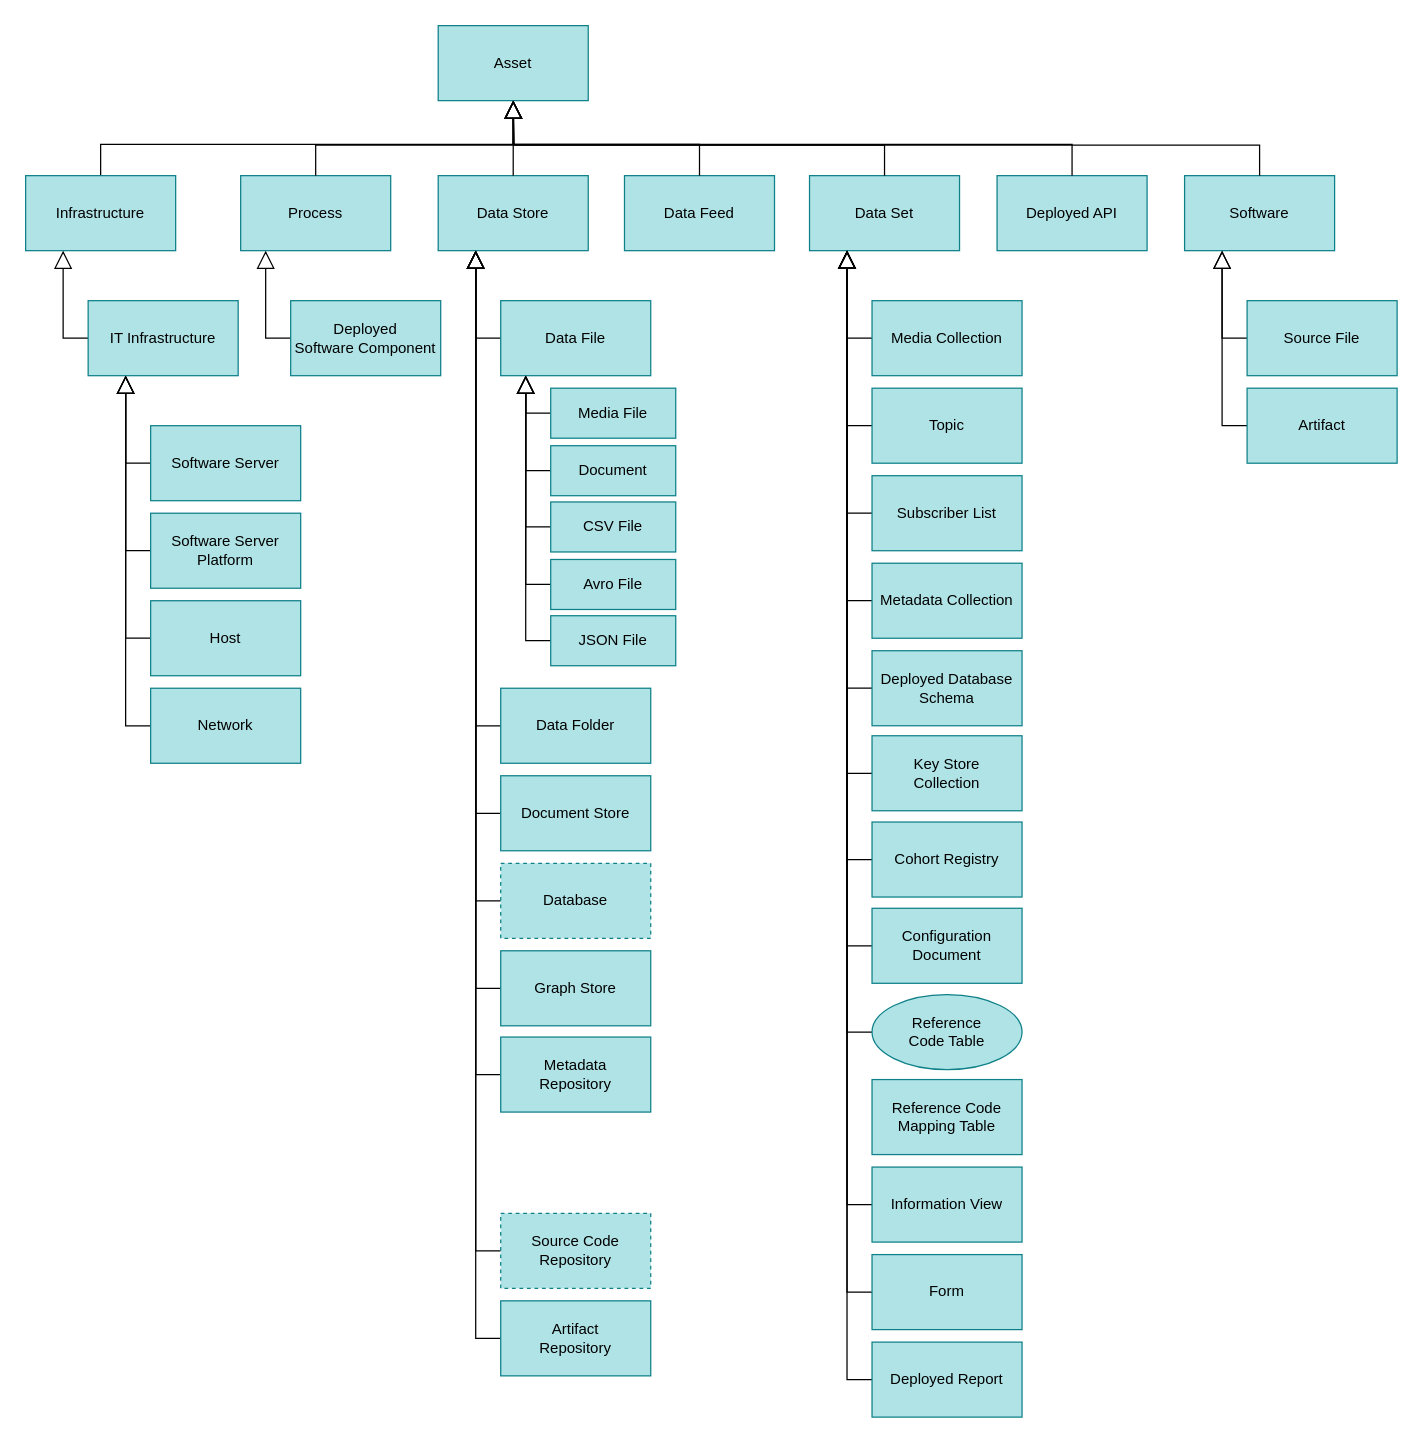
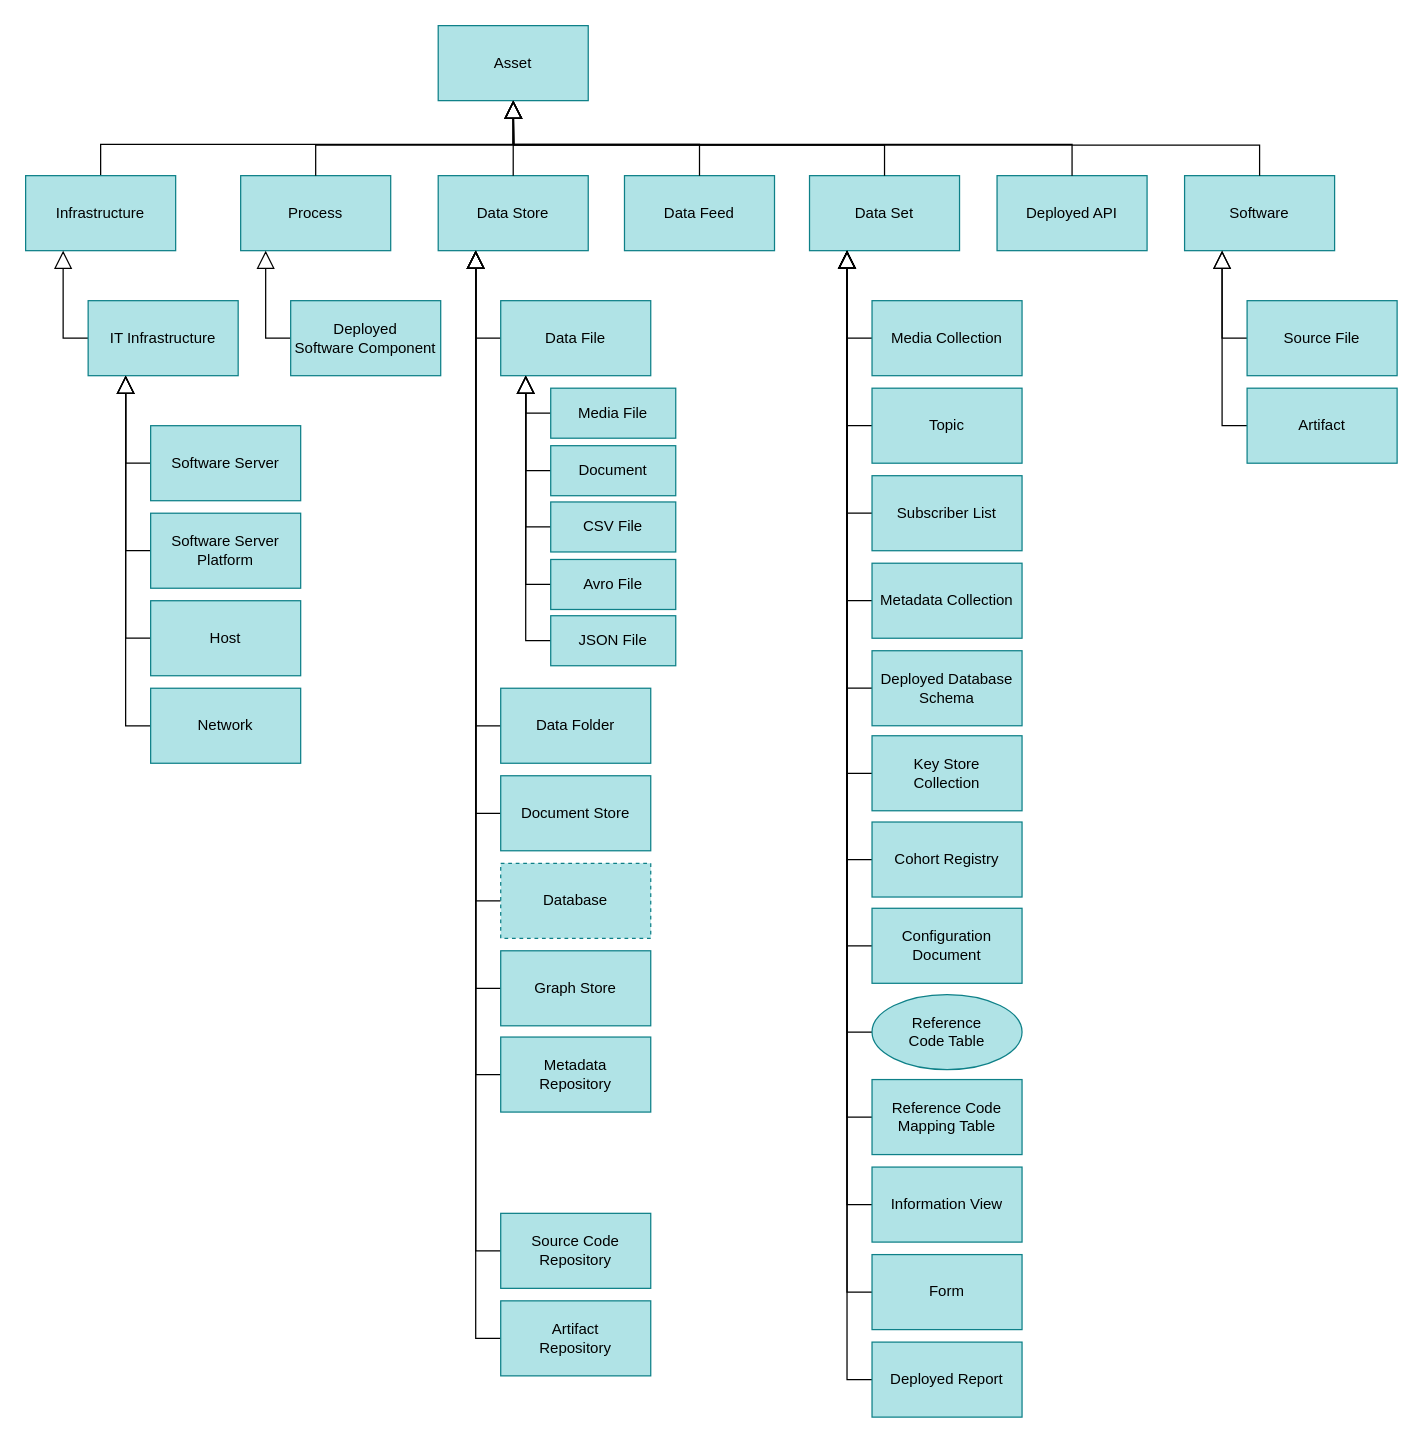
none -> (860, 1117)
(576, 1251) -> (576, 1251)
